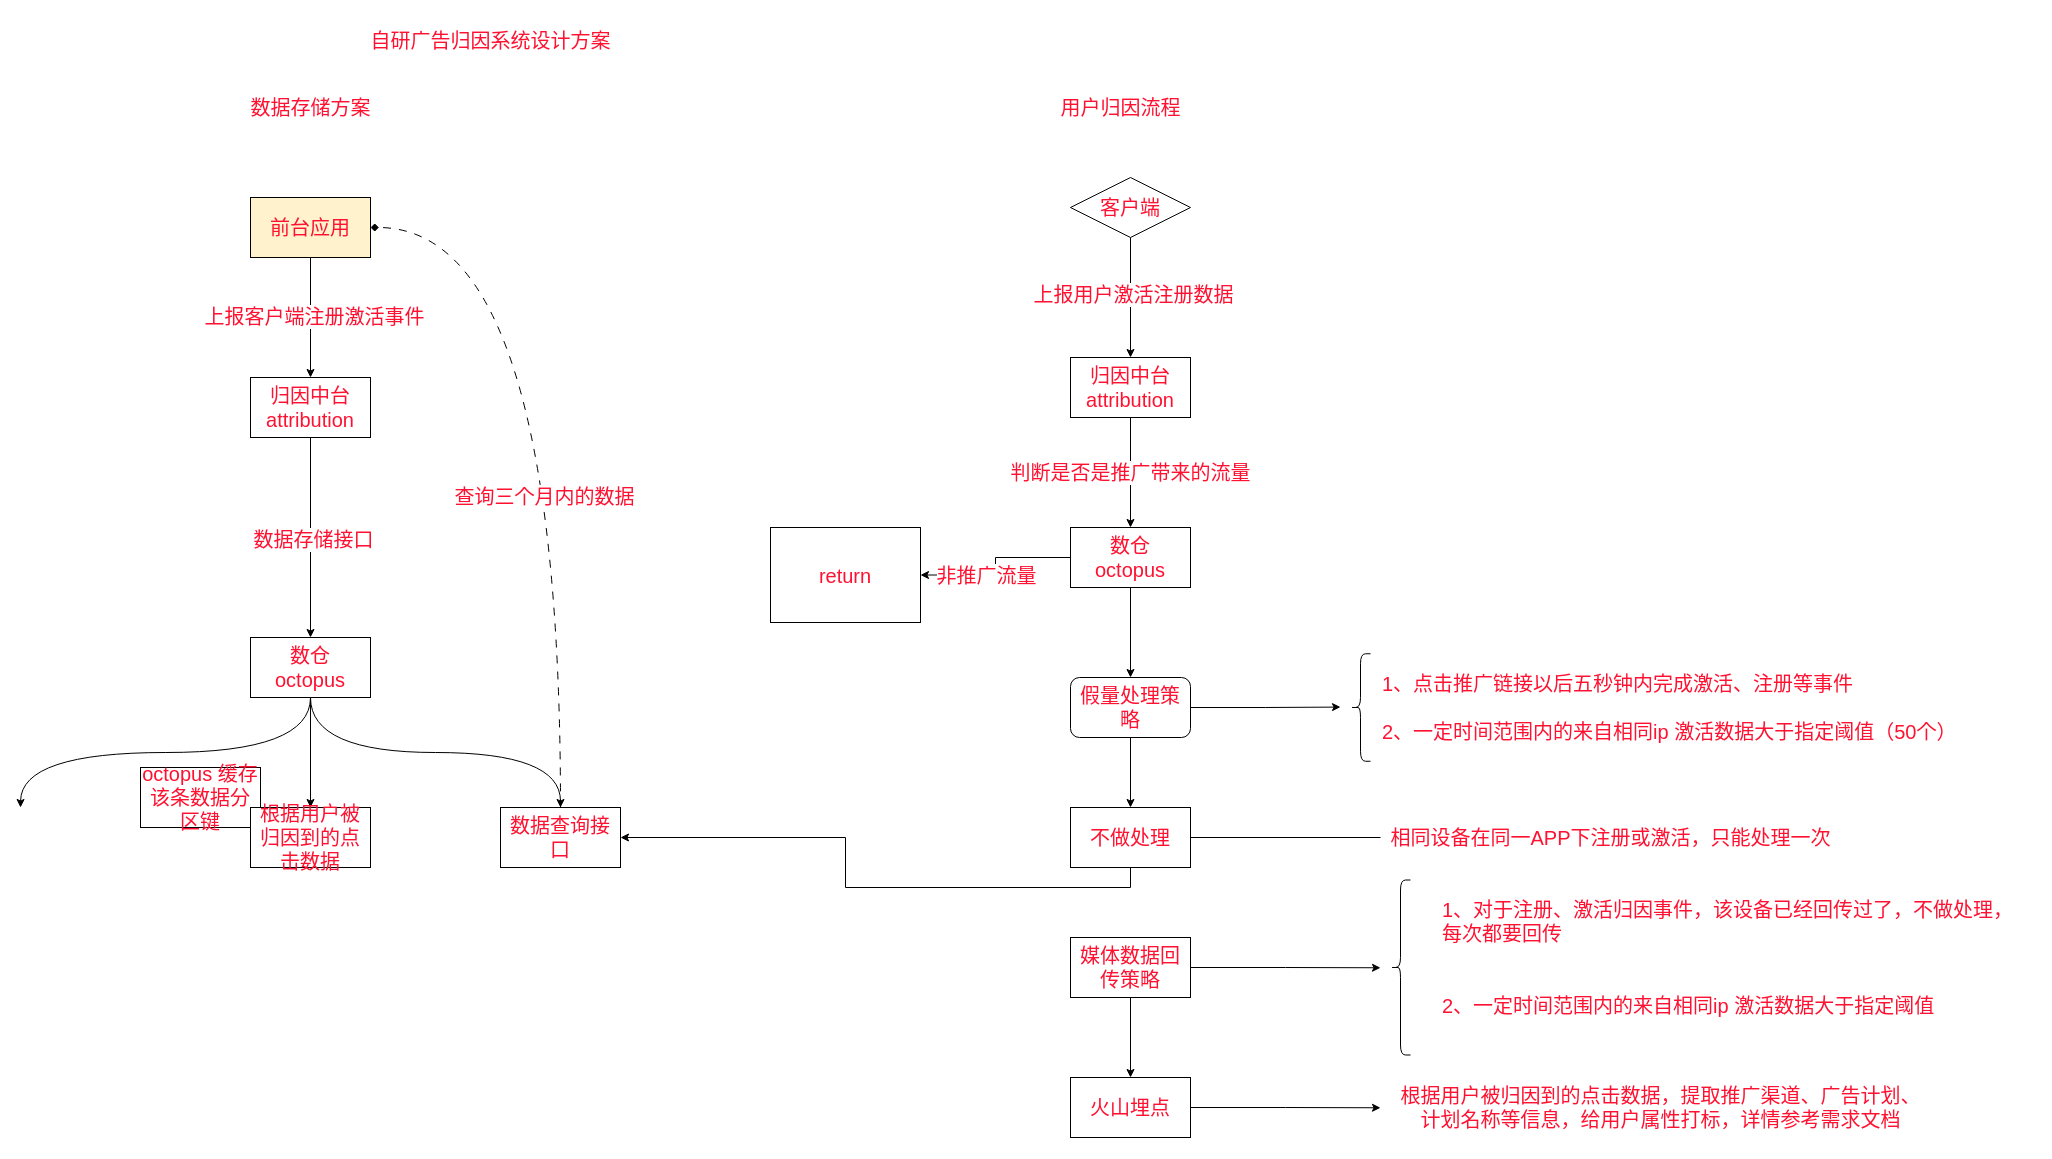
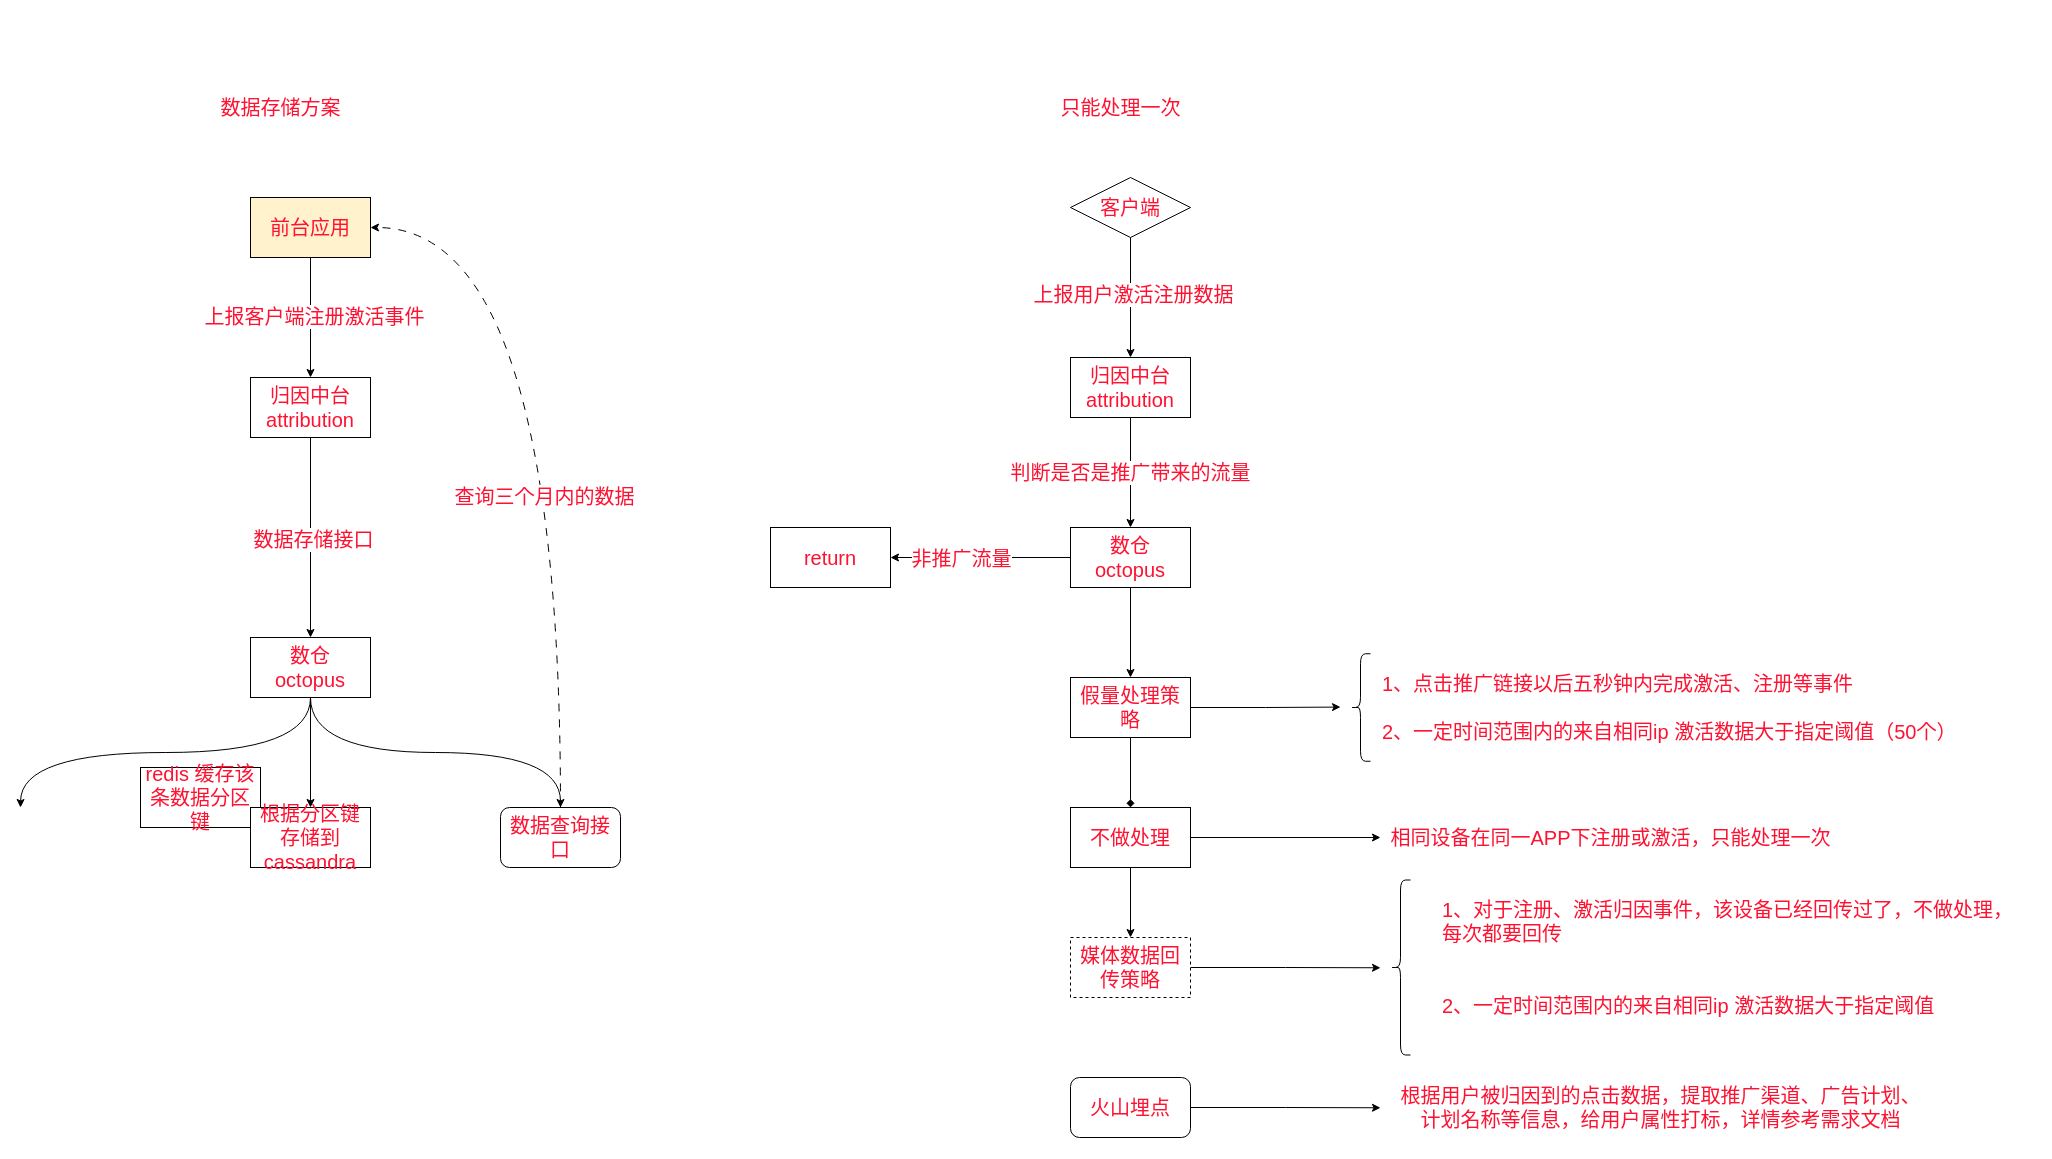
(491, 41) -> none
(311, 108) -> (281, 108)
(1121, 108) -> (1121, 108)
(379, 228) -> (379, 228)
(846, 575) -> (831, 558)
(1131, 708) -> (1131, 708)
(201, 798) -> (201, 798)
(1131, 799) -> (1131, 799)
(311, 838) -> (311, 838)
(561, 838) -> (561, 838)
(1374, 838) -> (1372, 838)
(856, 888) -> (1131, 908)
(1131, 968) -> (1131, 968)
(1131, 1034) -> none
(1131, 1108) -> (1131, 1108)
